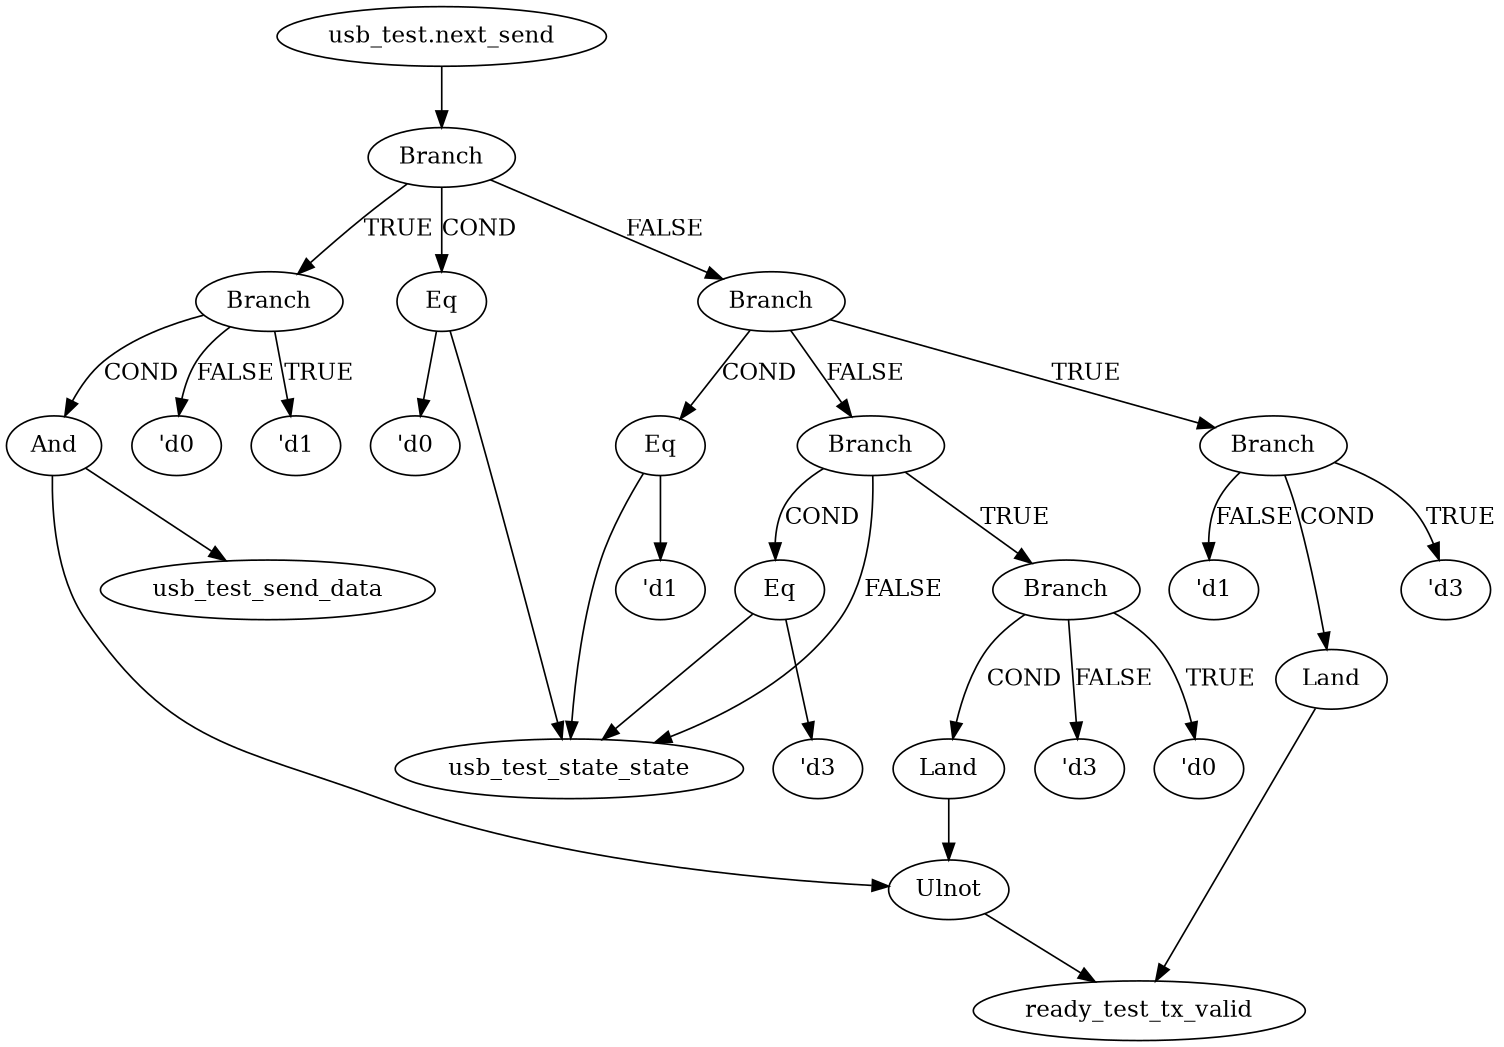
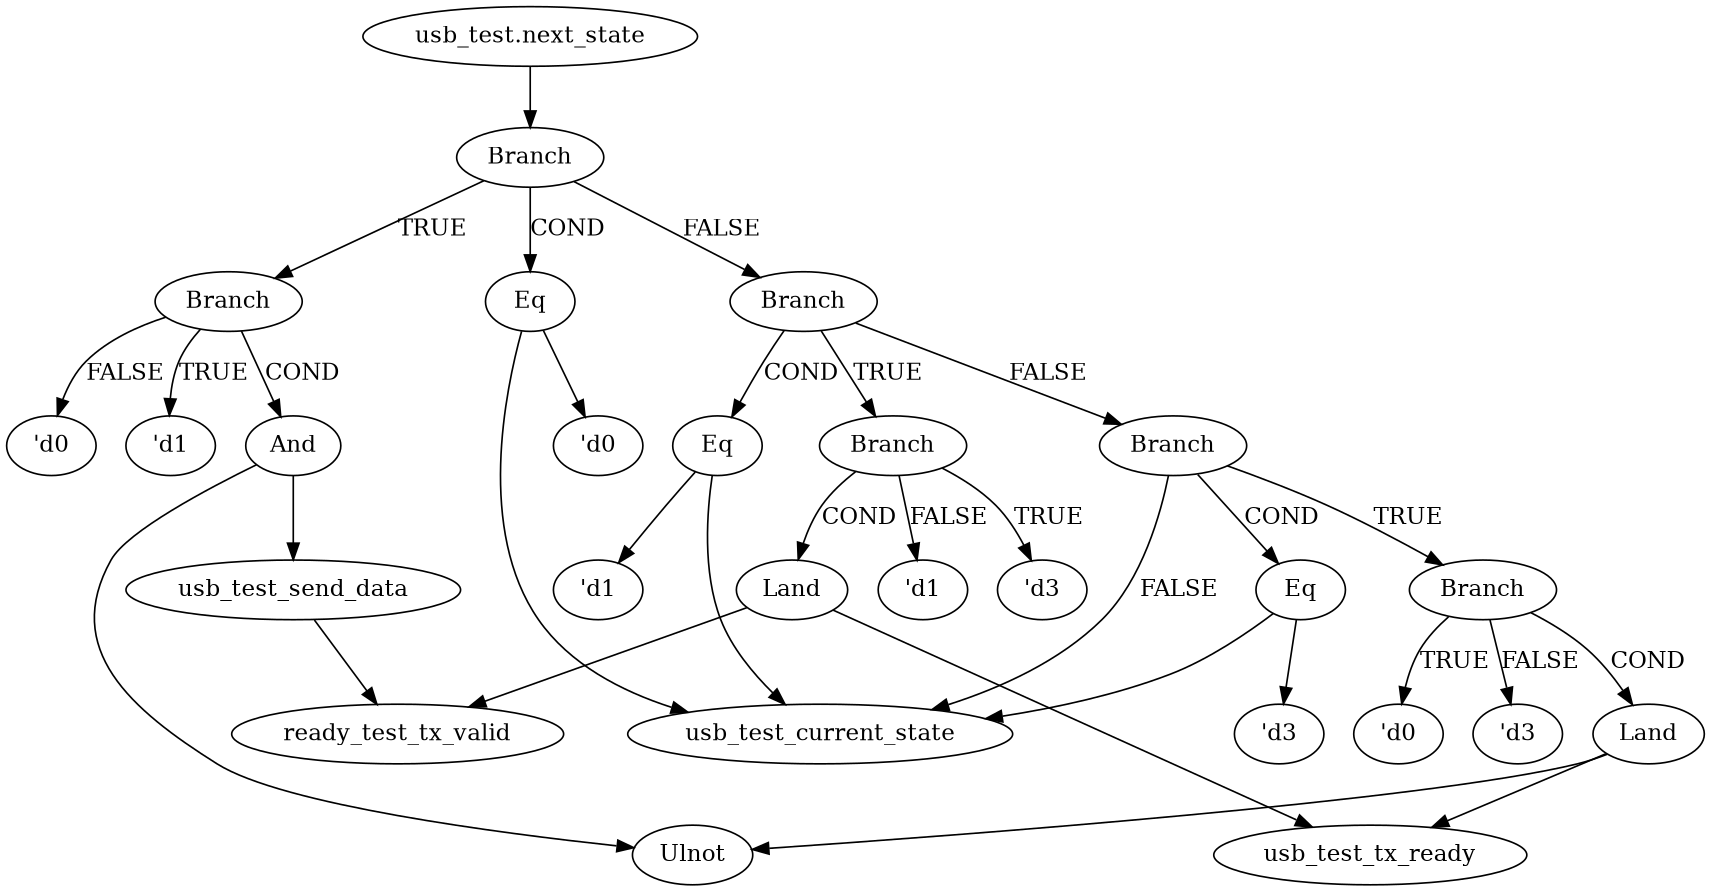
(442, 36) -> (530, 36)
(569, 769) -> (820, 734)
none -> (1370, 855)
(1033, 943) -> (341, 655)
